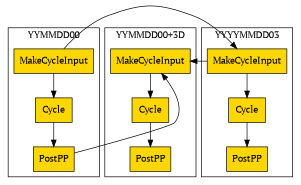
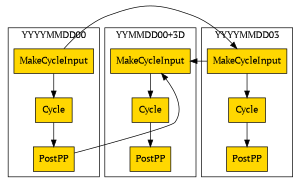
(54, 36) -> (54, 36)
